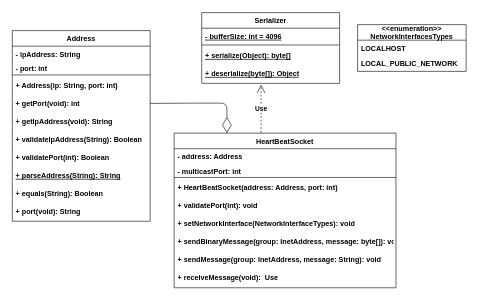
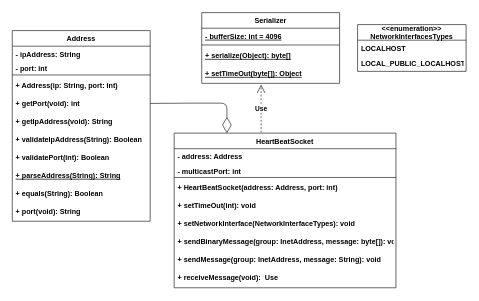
(402, 64) -> (406, 64)
(258, 73) -> (258, 73)
(221, 206) -> (218, 206)
